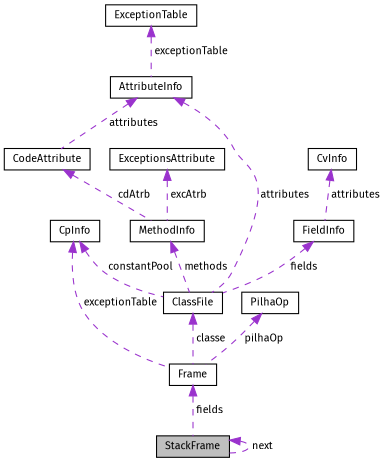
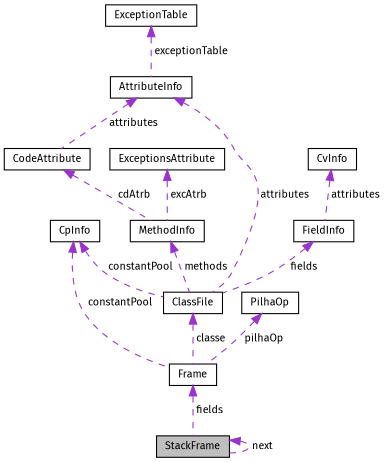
(119, 303) -> (119, 303)
